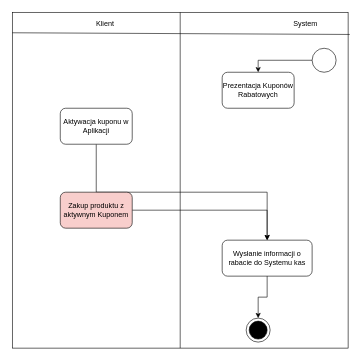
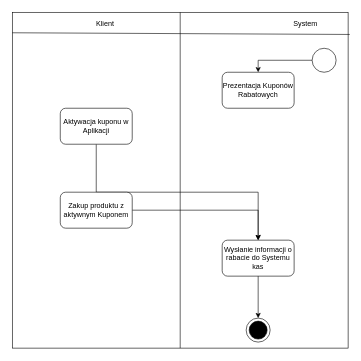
(96, 210) -> (96, 210)
(267, 258) -> (258, 258)
